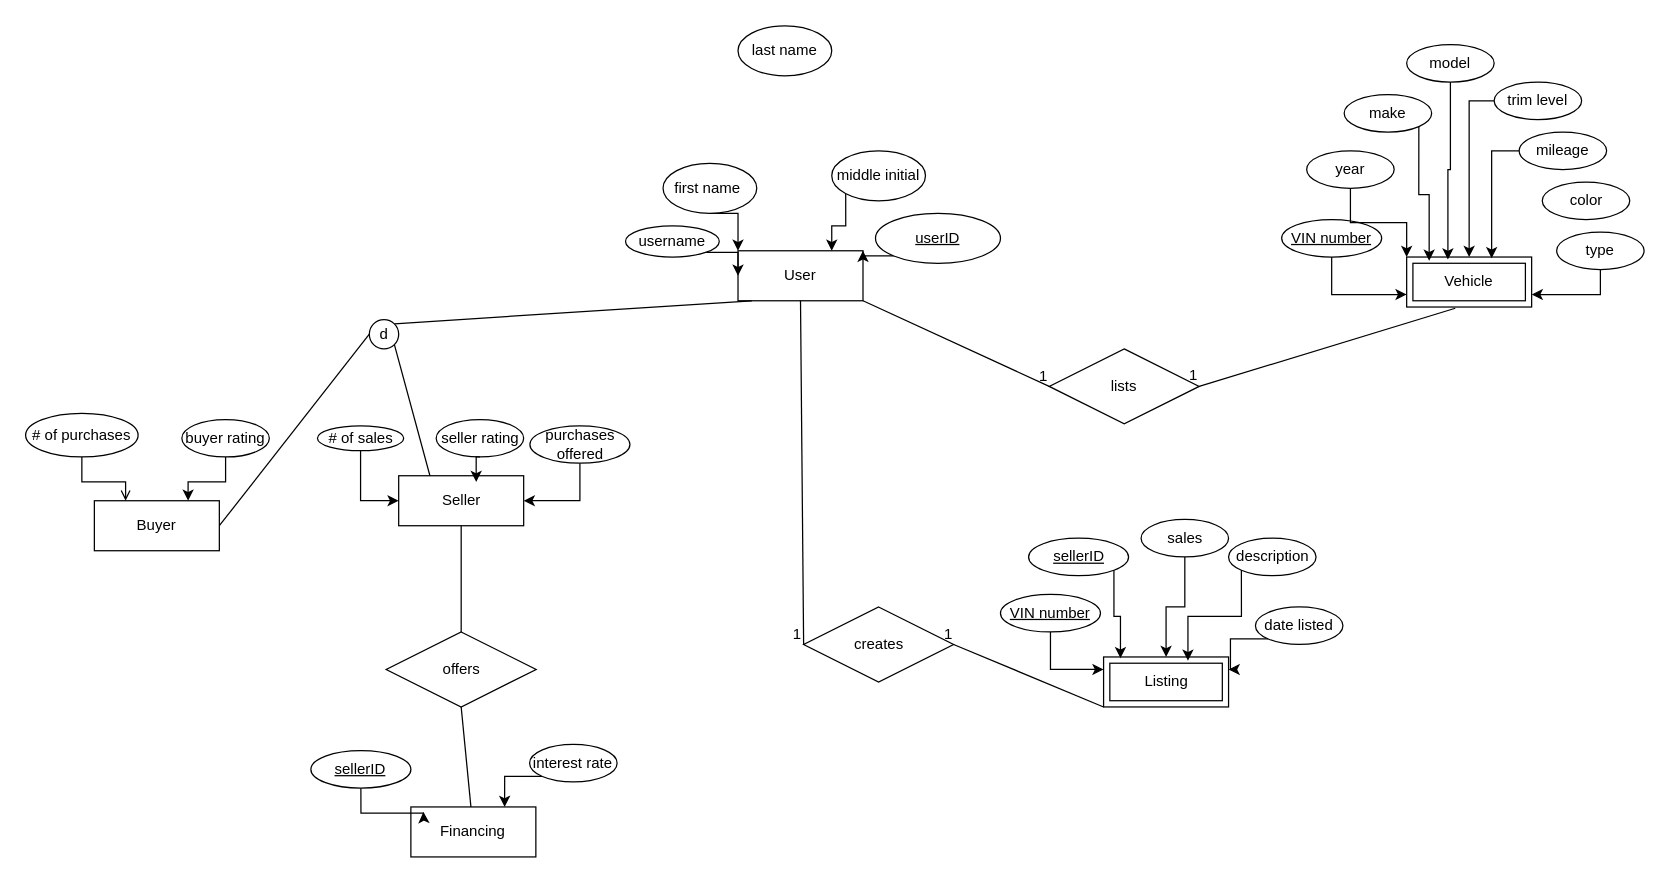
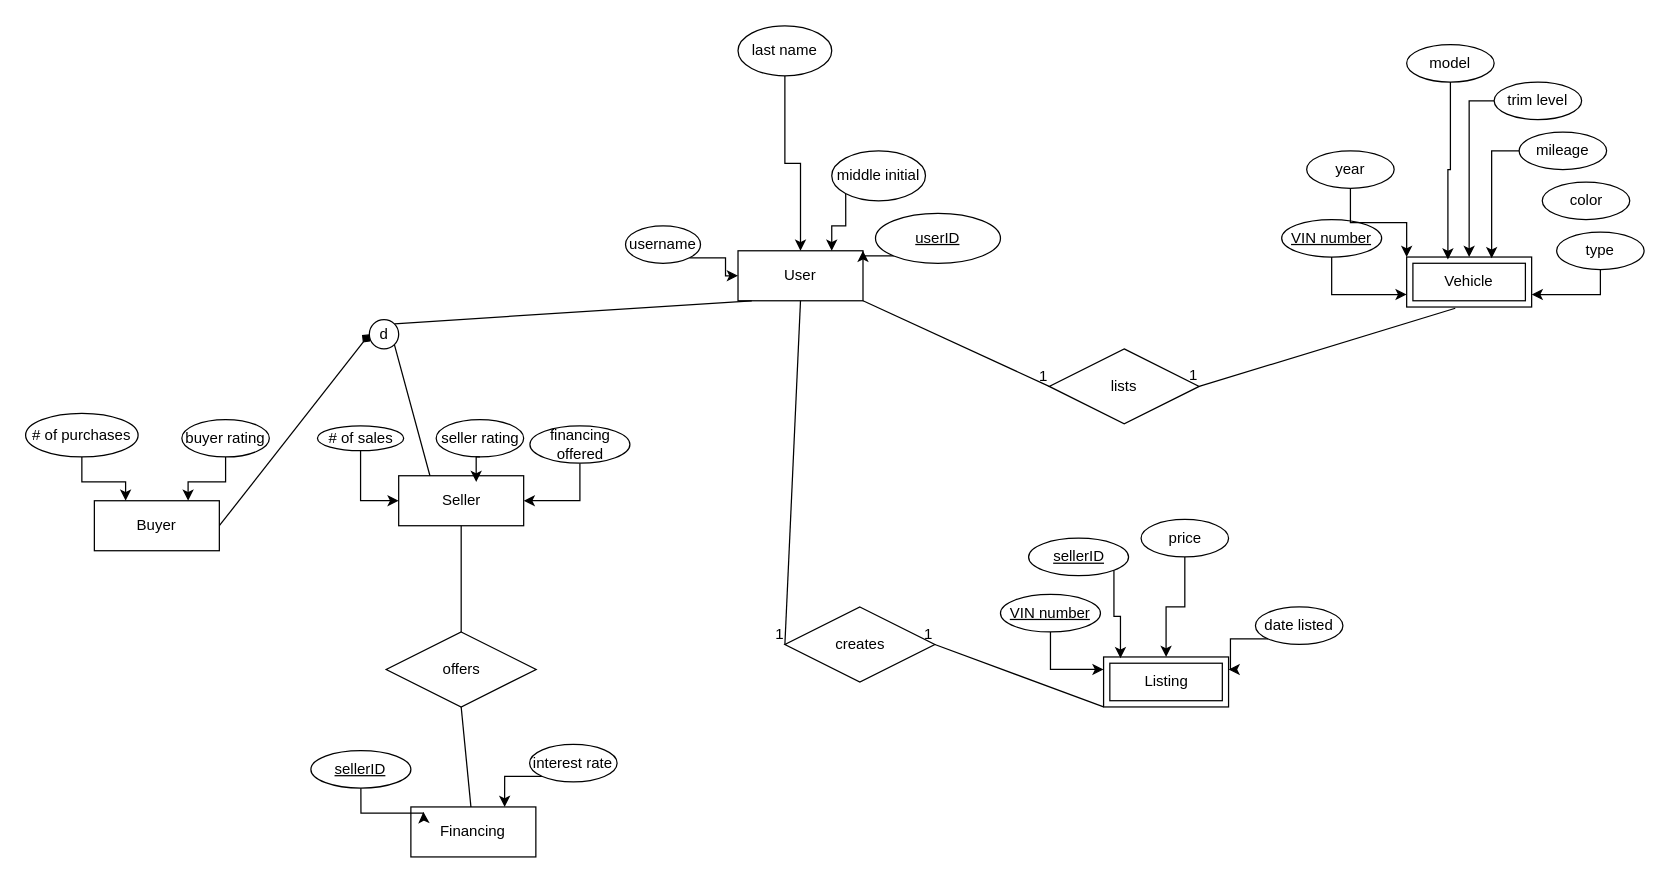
(1388, 113) -> none
none -> (788, 163)
(710, 188) -> none
(1419, 194) -> none
(738, 213) -> none
(673, 241) -> (663, 244)
(366, 339) -> (363, 342)
(581, 444) -> (581, 444)
(126, 493) -> (126, 491)
(1186, 538) -> (1186, 538)
(1273, 557) -> none
(1220, 616) -> none
(879, 644) -> (860, 644)
